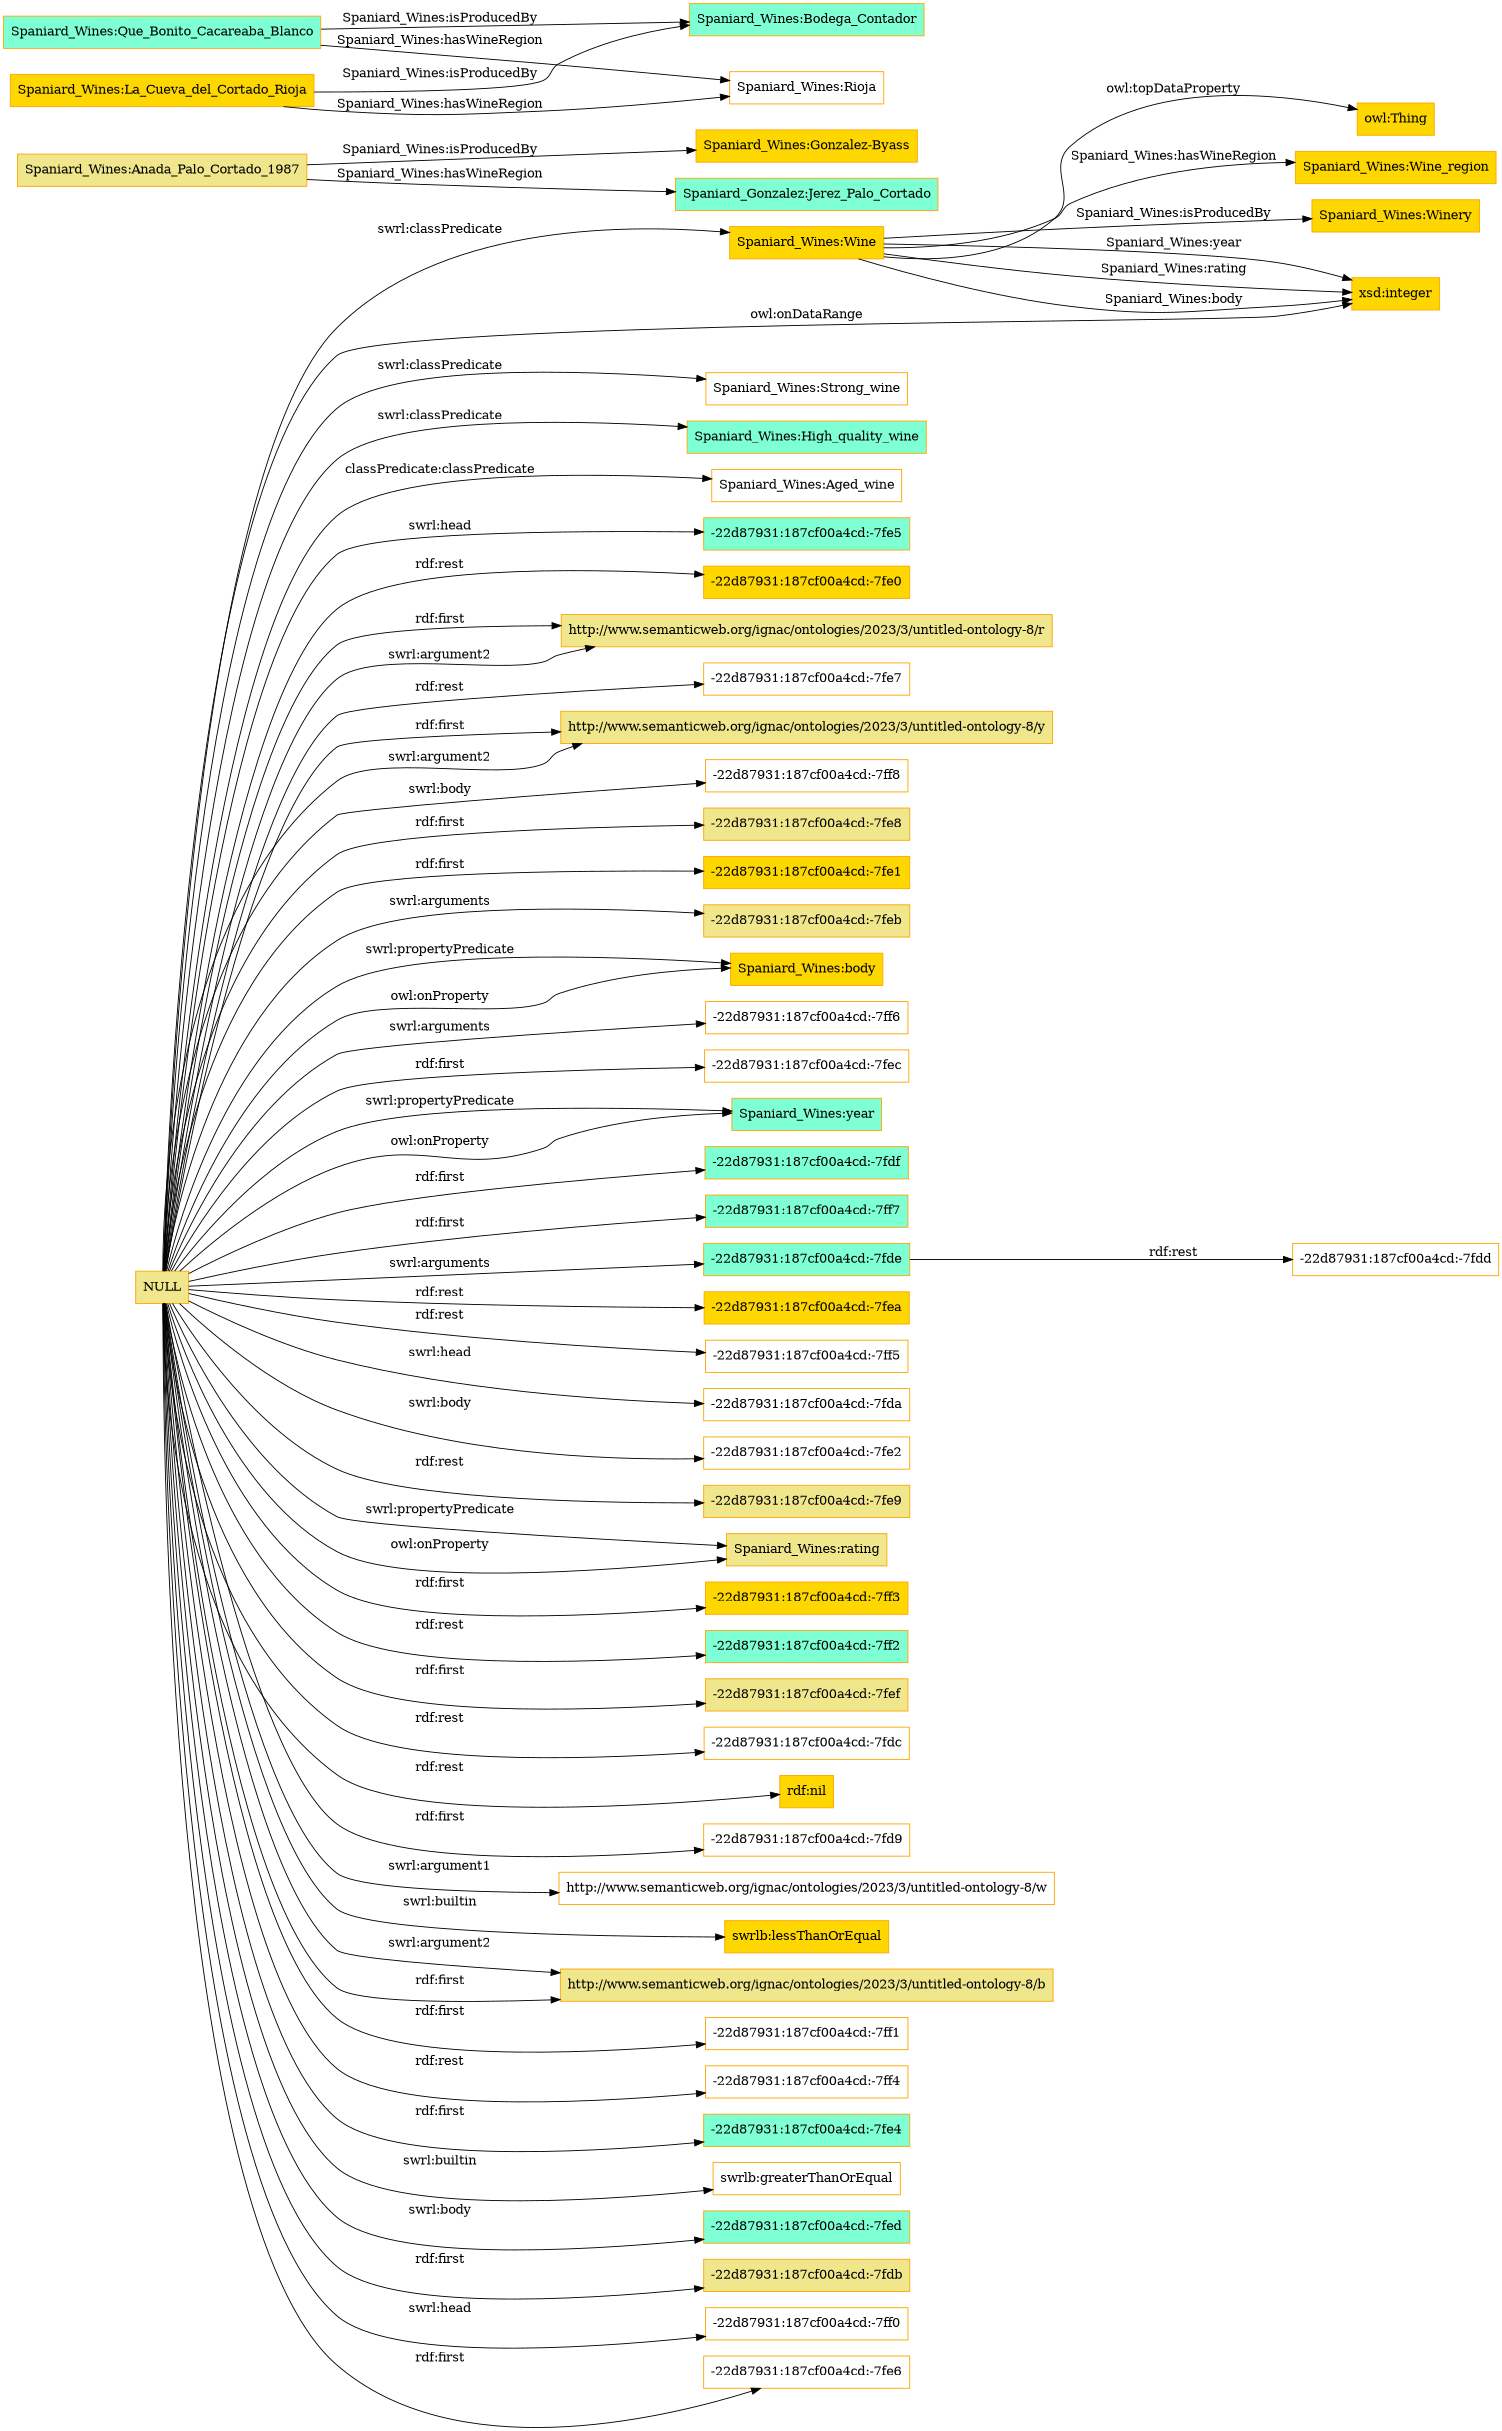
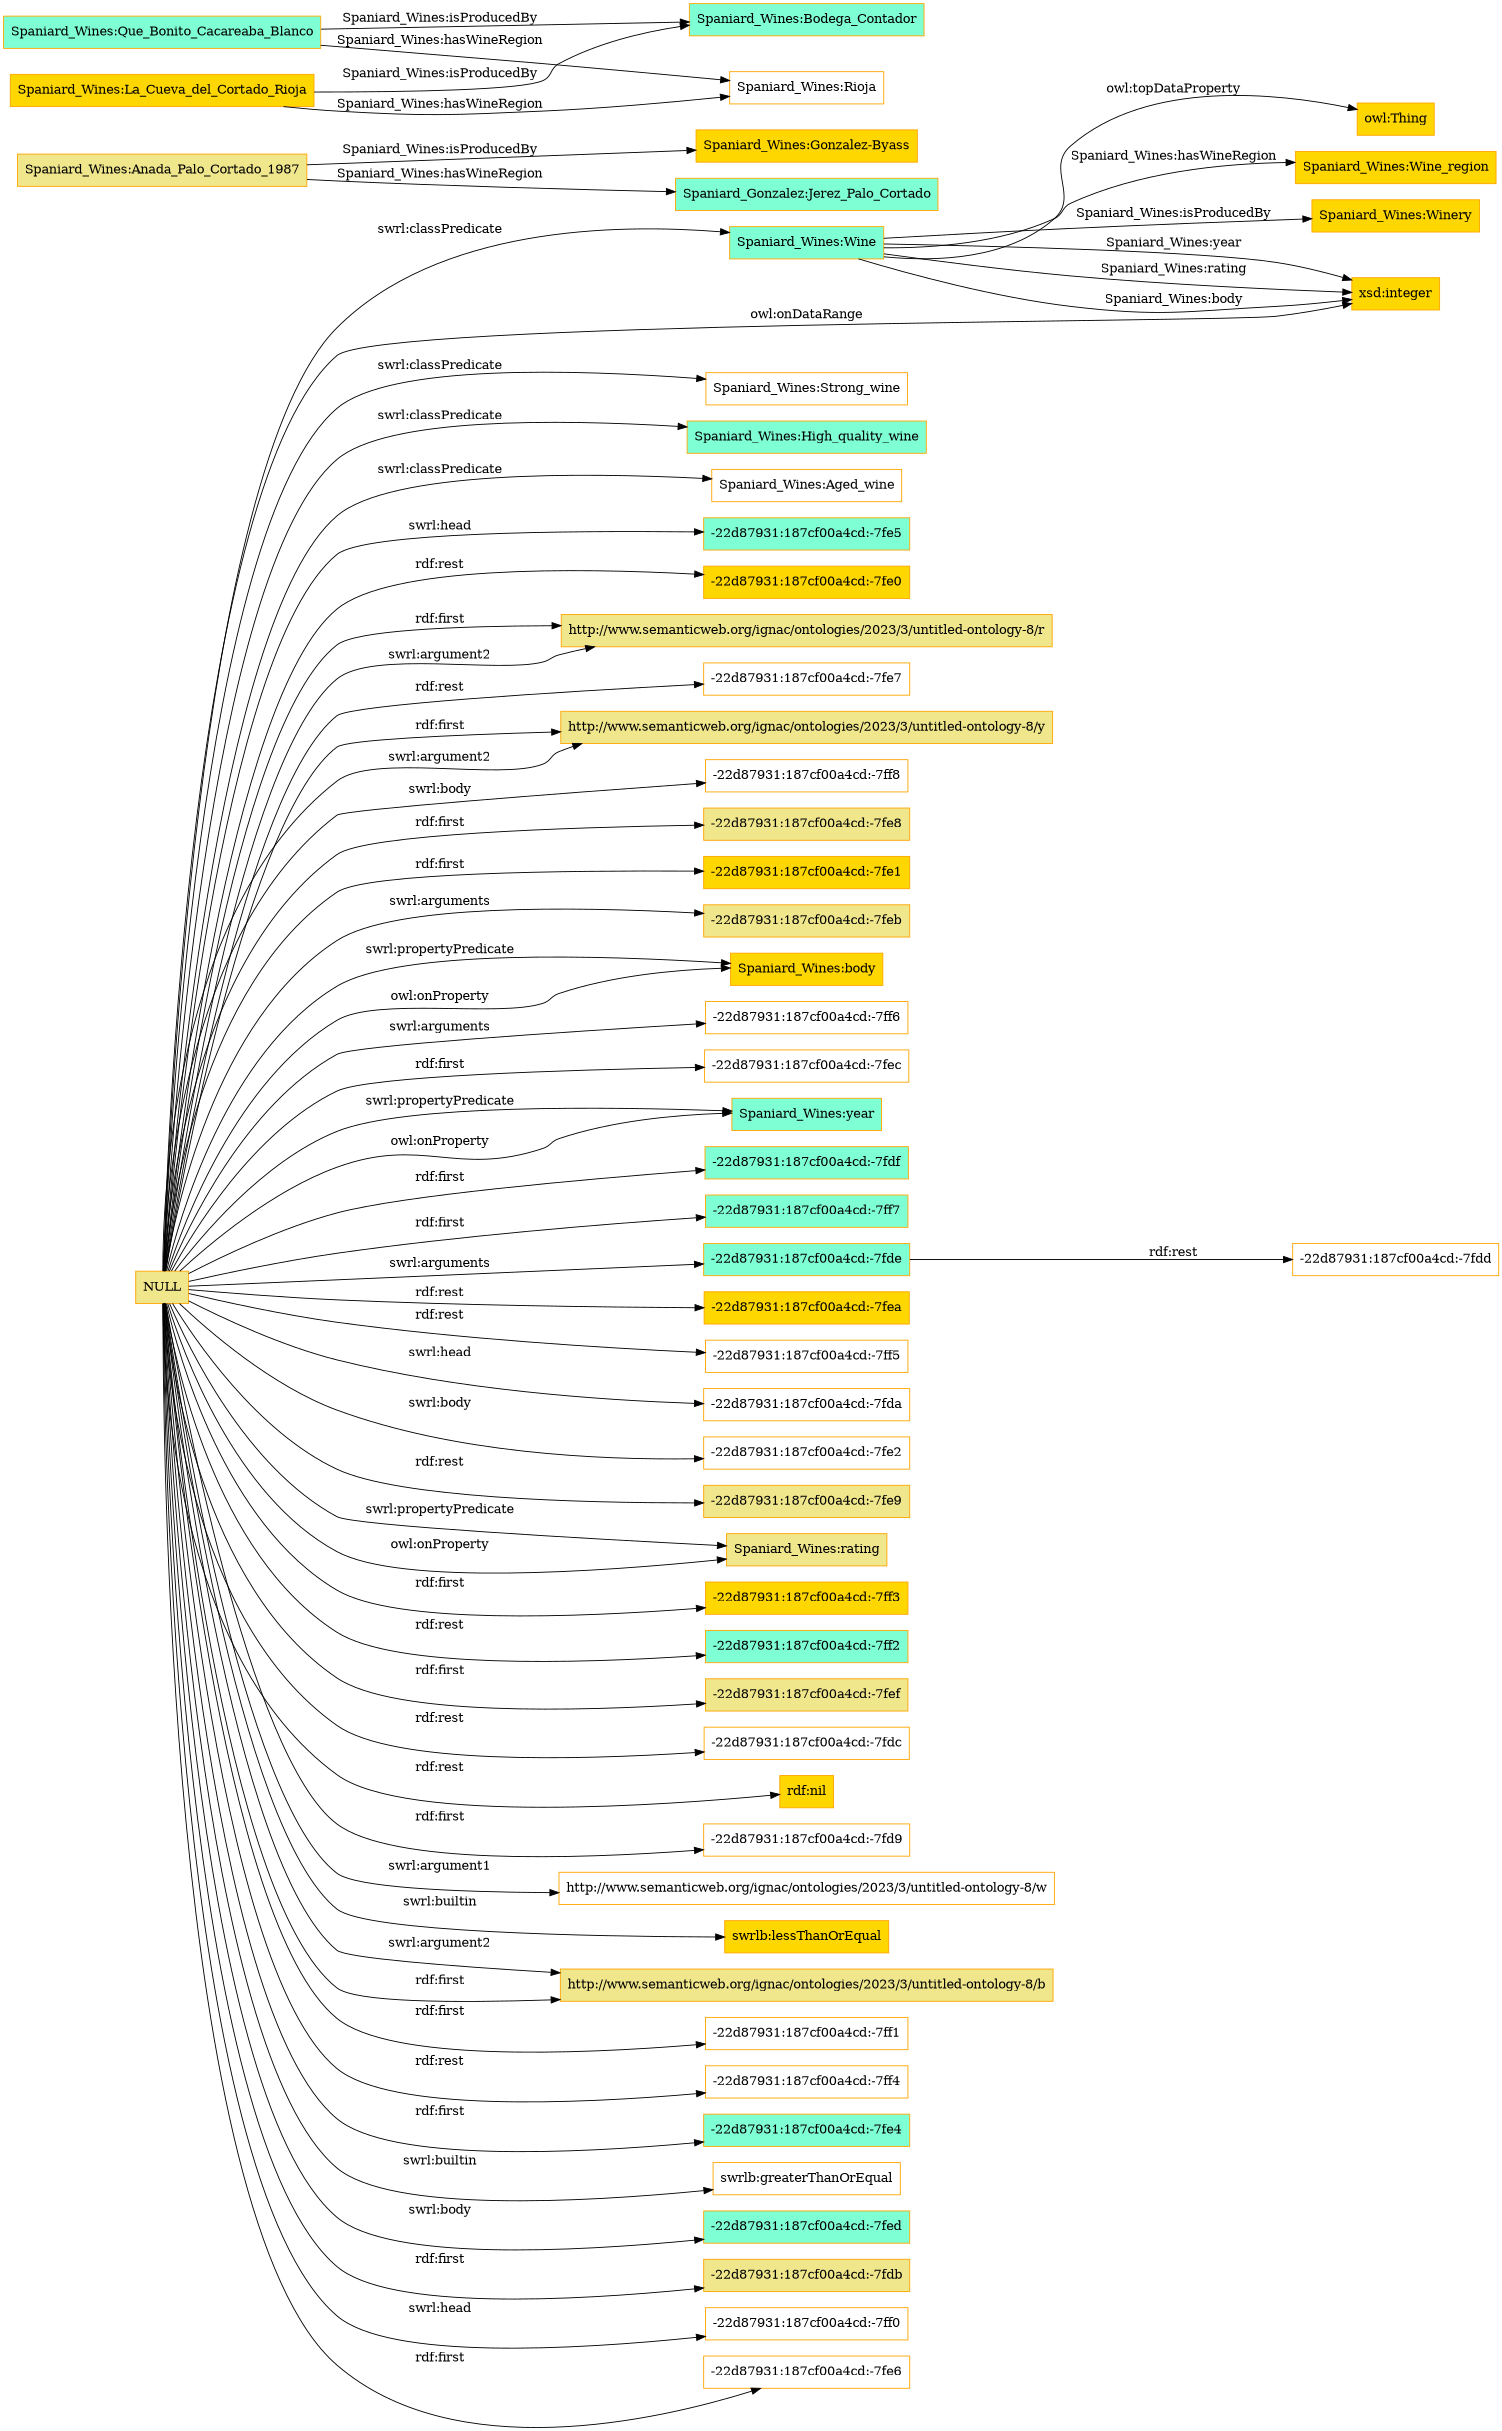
(807, 243) -> (807, 243)
(440, 470) -> (440, 470)
